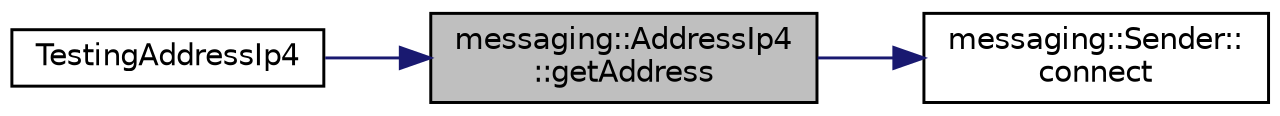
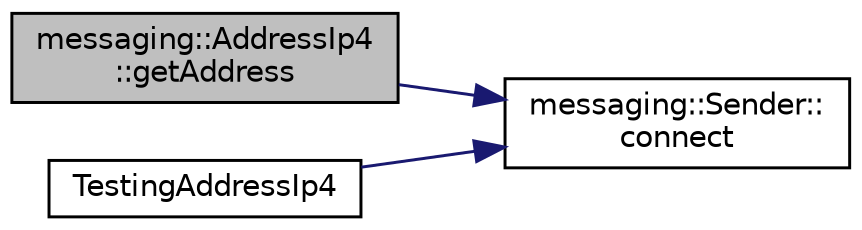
(362, 58) -> (418, 159)
